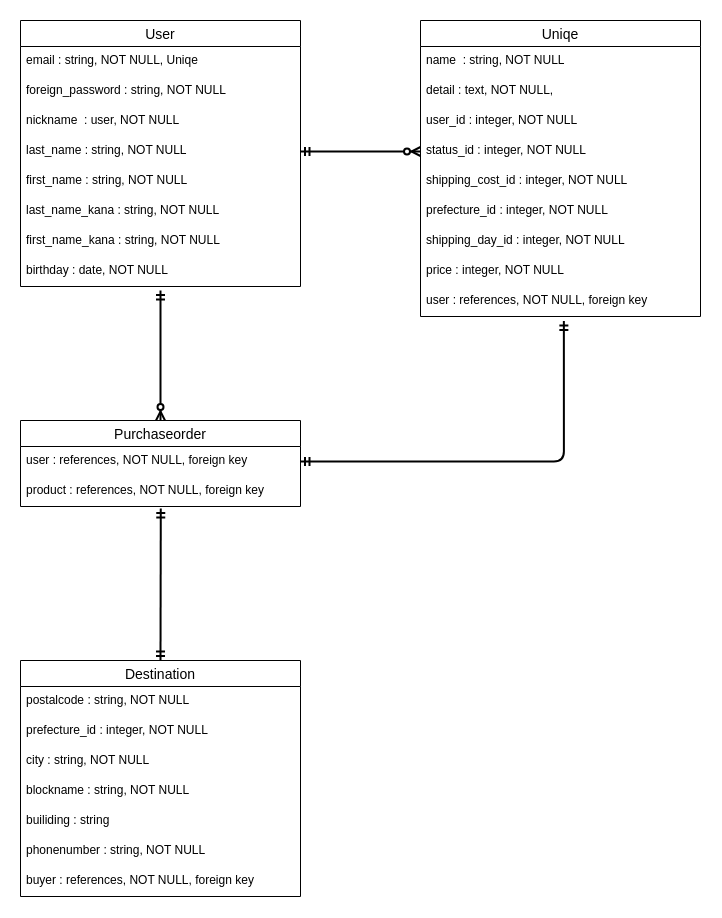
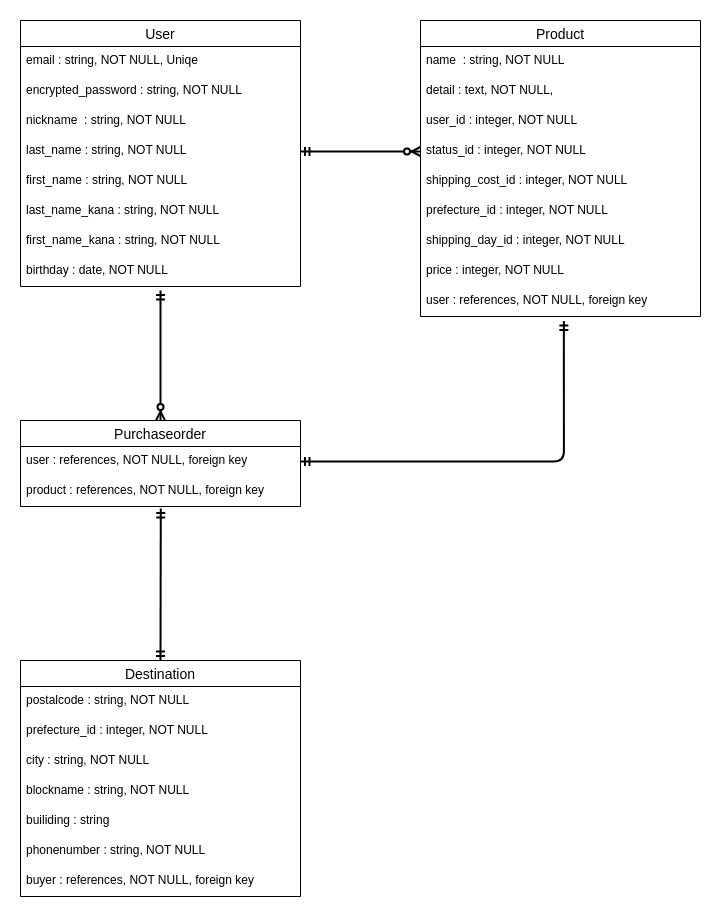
(560, 34) -> (560, 34)
(133, 90) -> (141, 90)
(104, 120) -> (109, 120)
